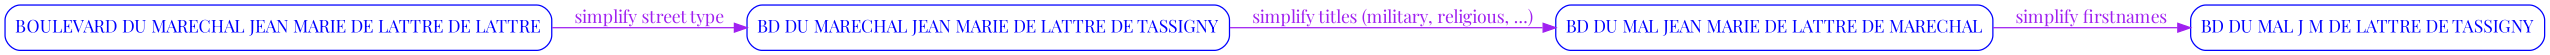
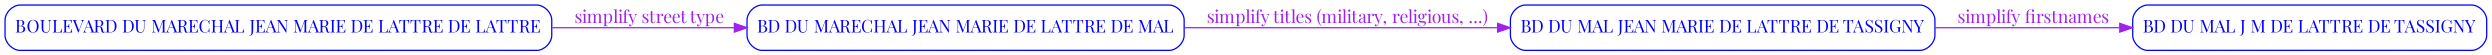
(988, 28) -> (966, 28)
(1774, 28) -> (1723, 28)
